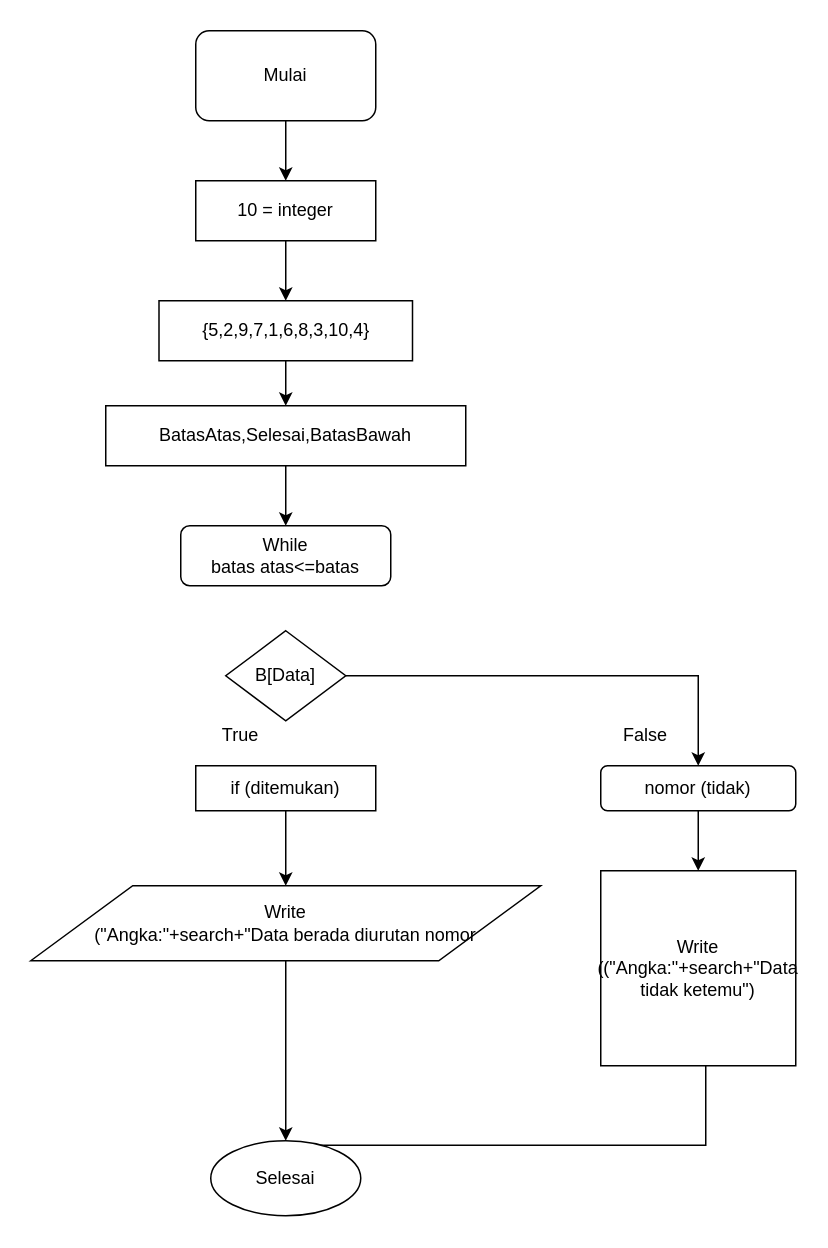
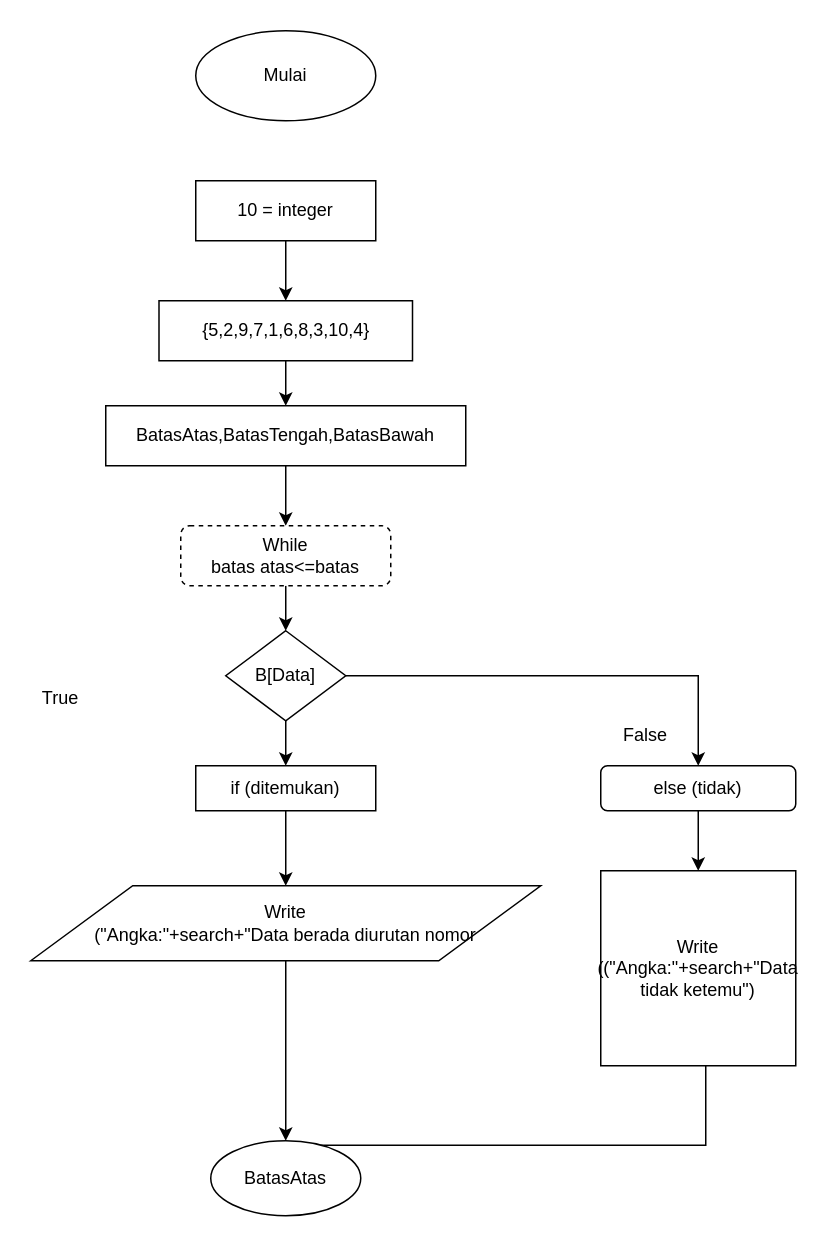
(286, 76) -> (286, 76)
(286, 146) -> none
(286, 436) -> (286, 436)
(286, 556) -> (286, 556)
none -> (286, 614)
(241, 736) -> (61, 698)
none -> (286, 749)
(698, 788) -> (698, 788)
(286, 1178) -> (286, 1178)
